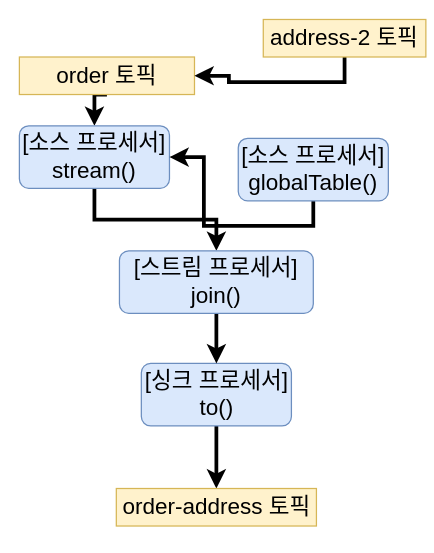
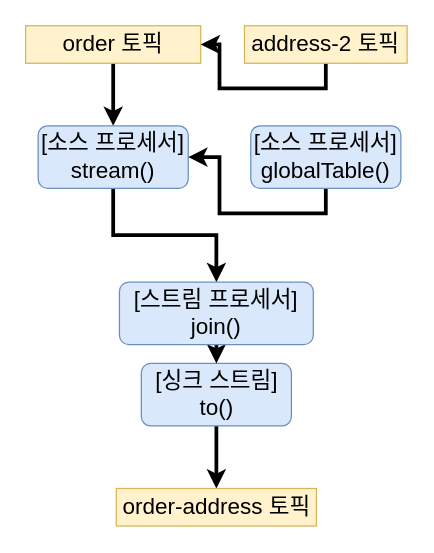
(344, 38) -> (326, 44)
(107, 76) -> (113, 44)
(94, 157) -> (113, 157)
(313, 169) -> (326, 157)
(216, 282) -> (216, 313)
(217, 394) -> (217, 394)
